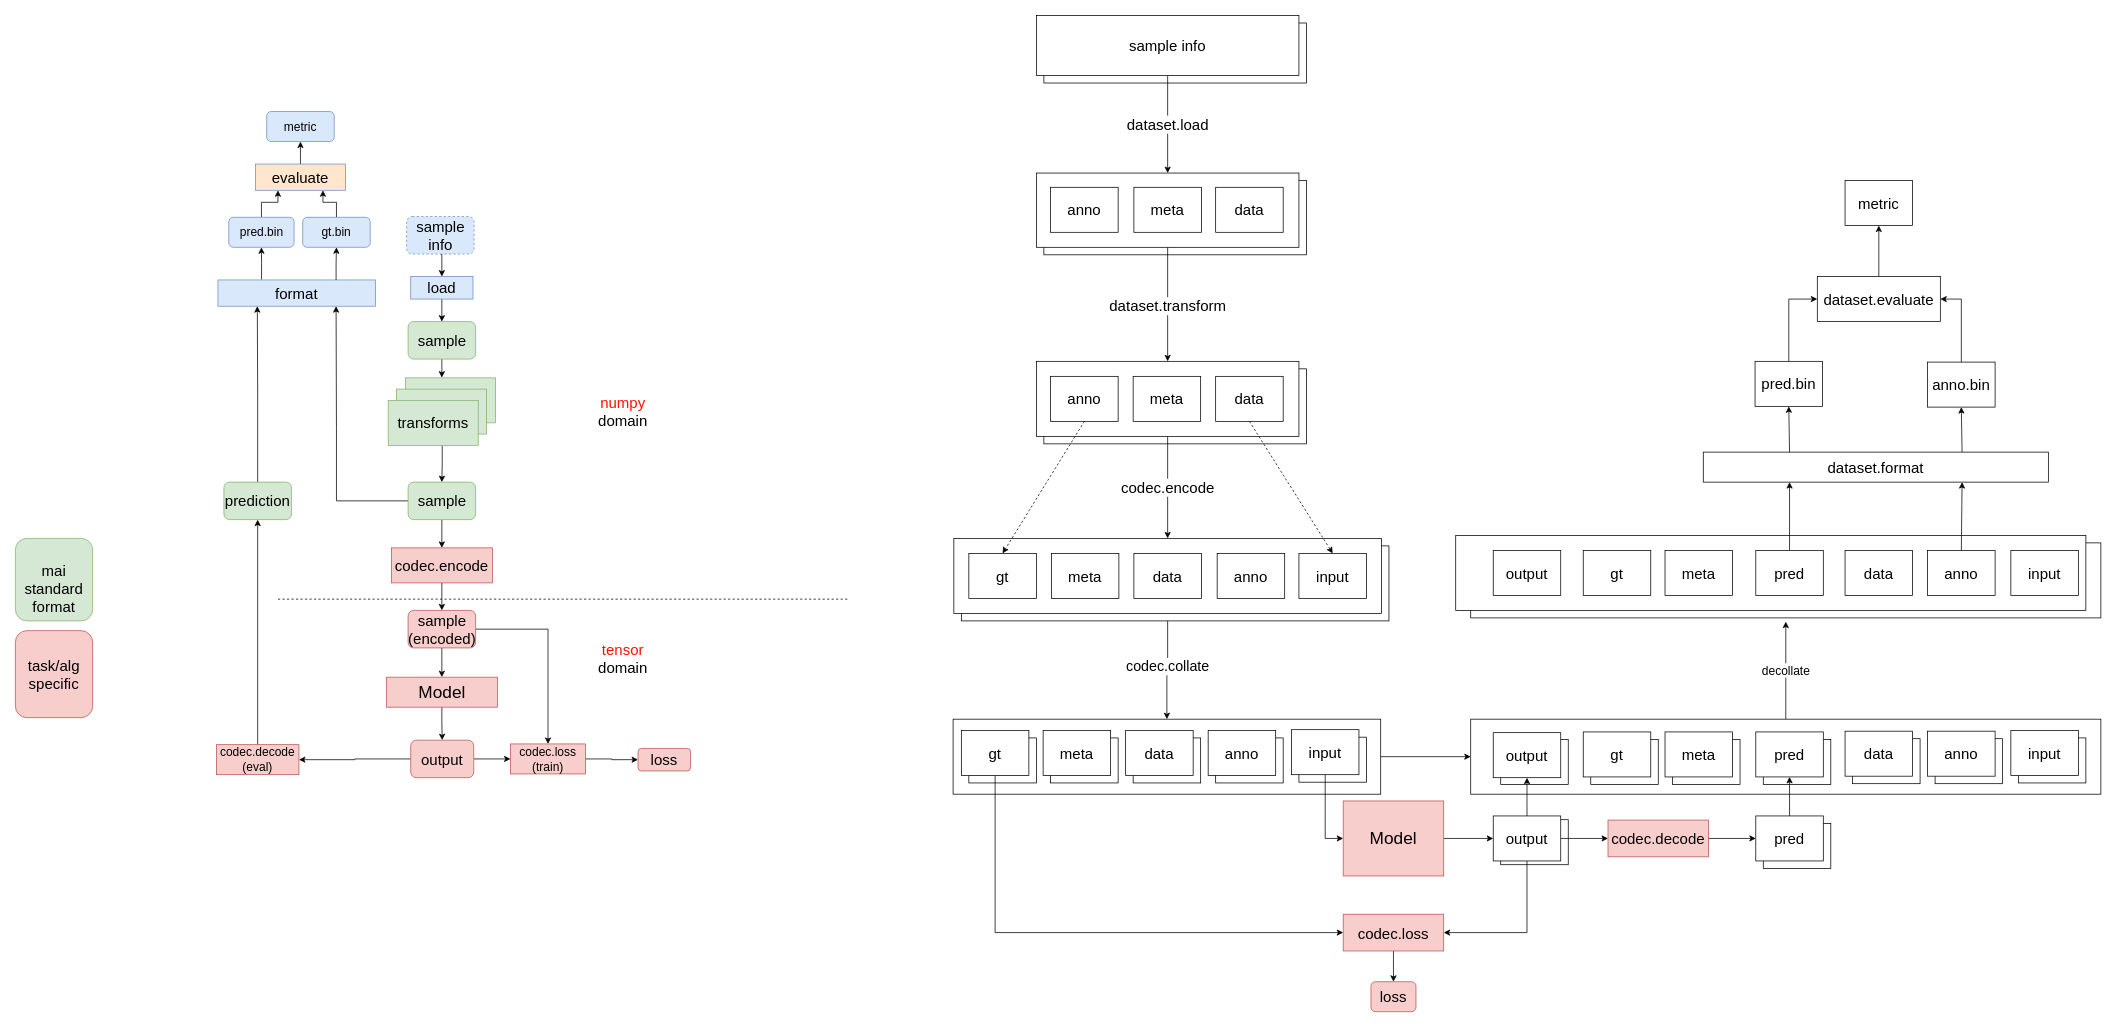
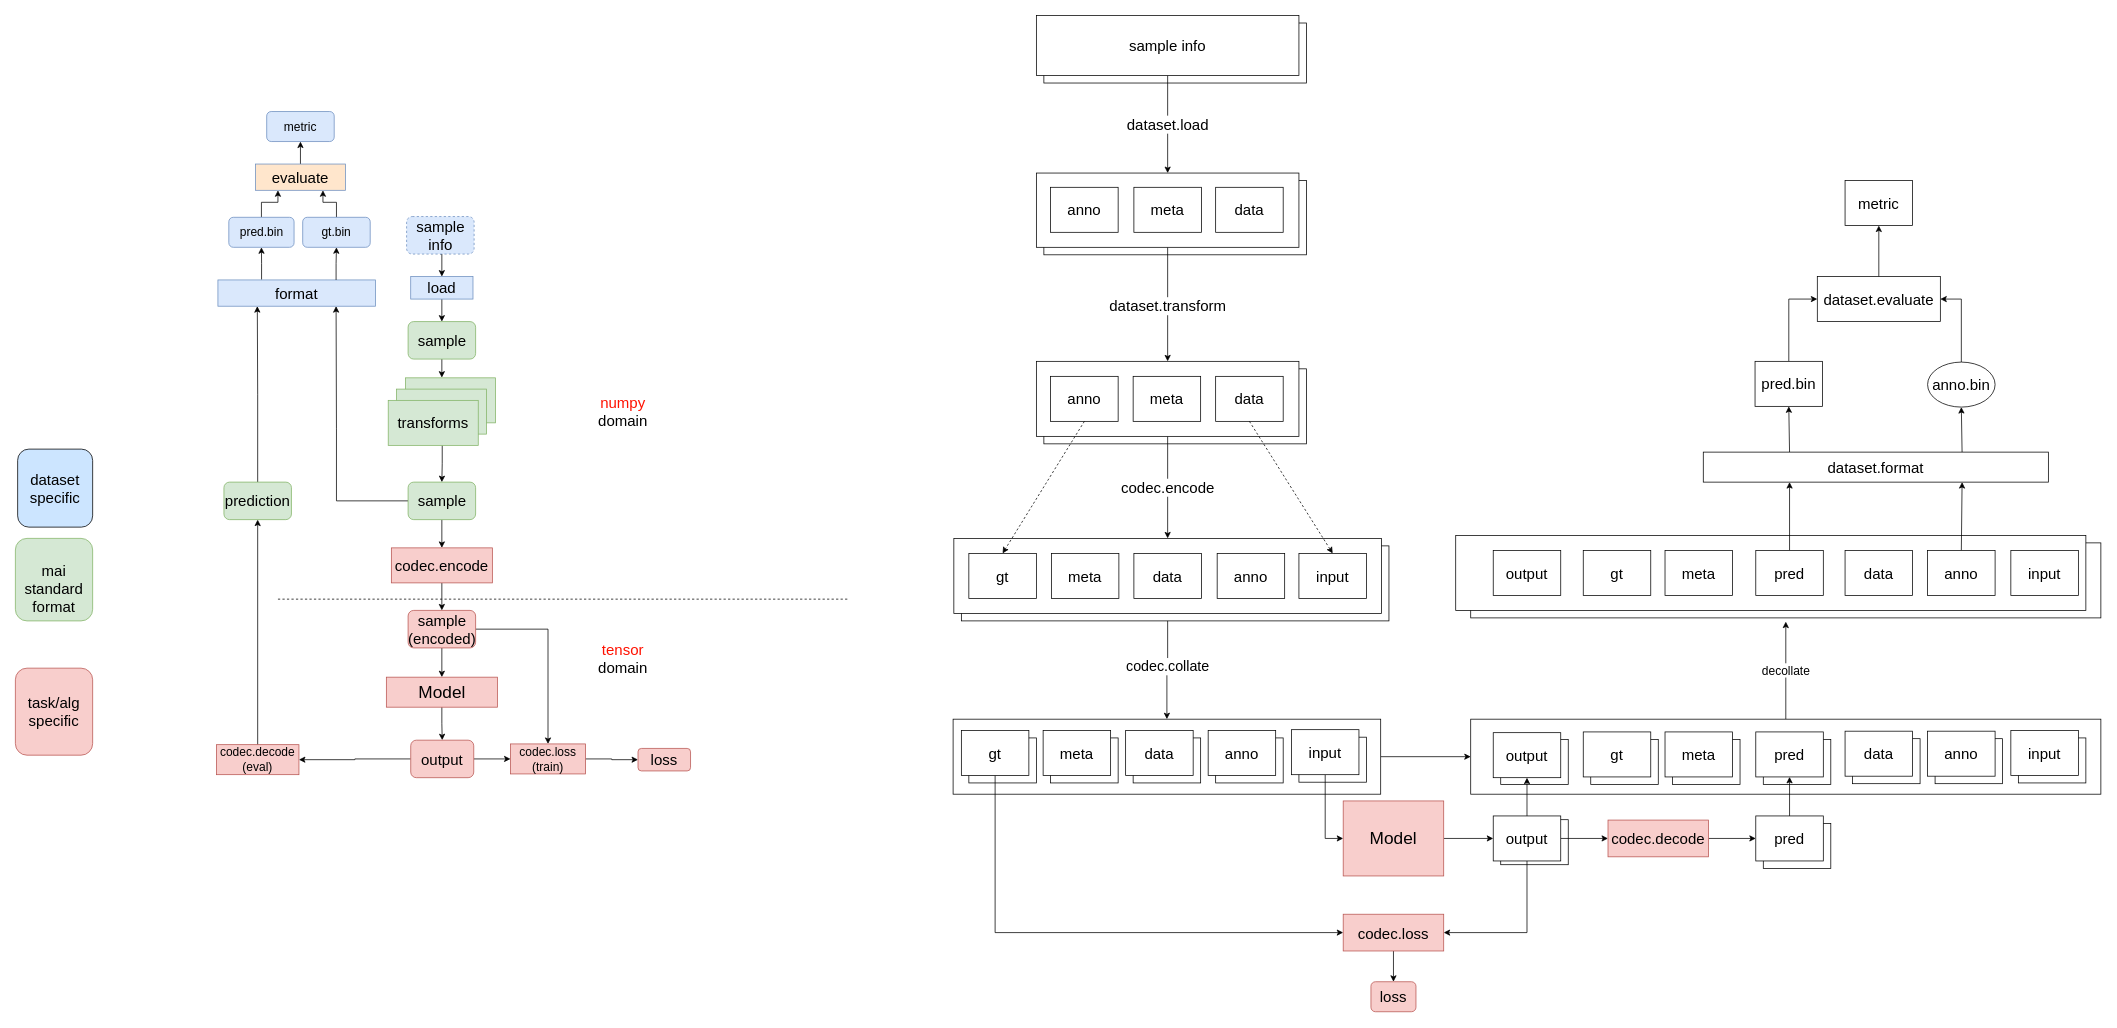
(1961, 384) -> (1961, 384)
none -> (55, 488)
(54, 674) -> (54, 711)
